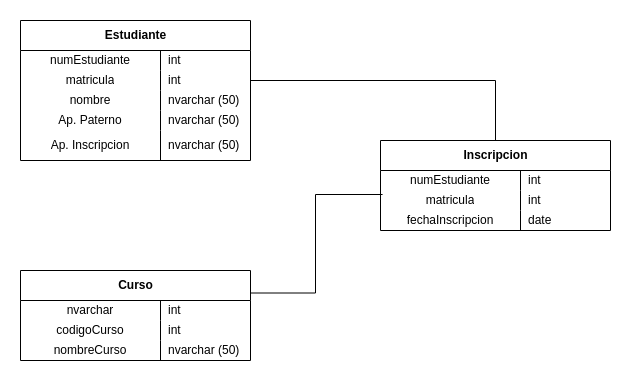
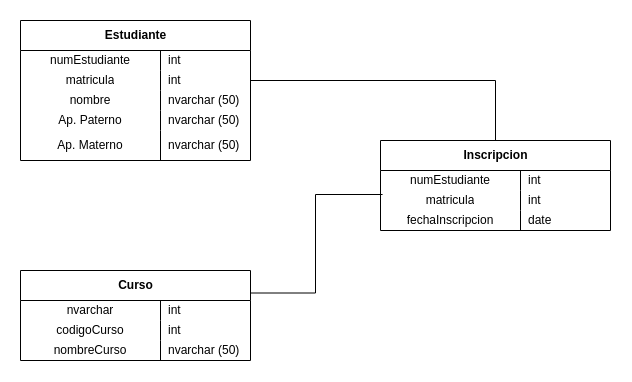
(91, 146) -> (91, 146)
